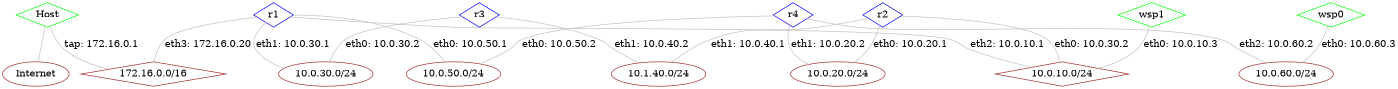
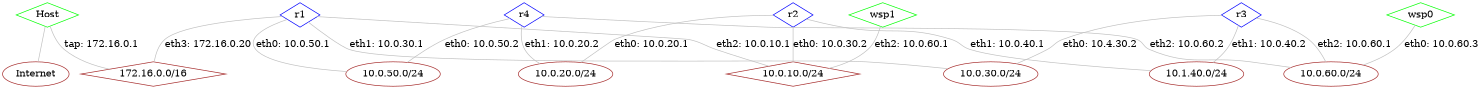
none -> (1297, 32)
(383, 44) -> (1100, 44)
(1181, 44) -> (912, 44)
